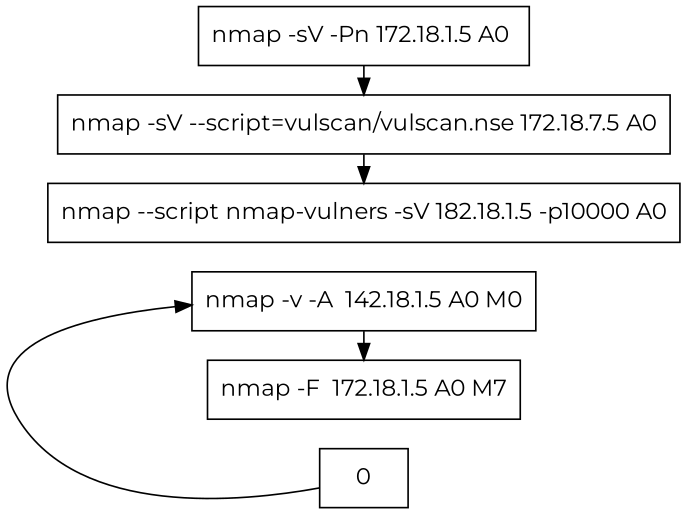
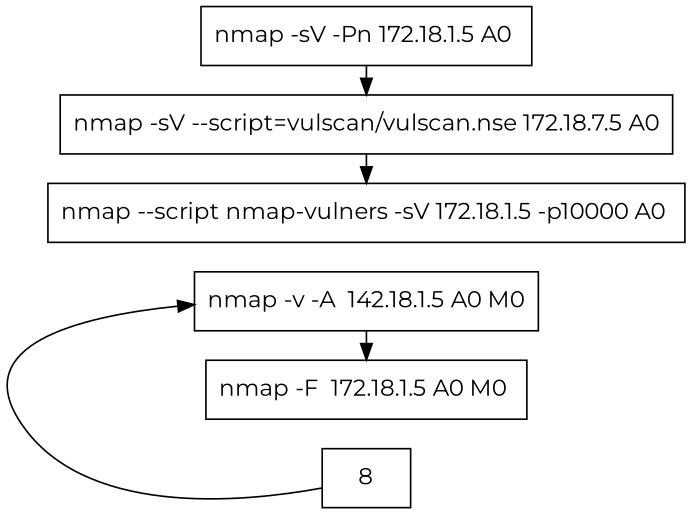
(364, 213) -> (366, 213)
(364, 390) -> (366, 390)
(364, 478) -> (366, 478)
